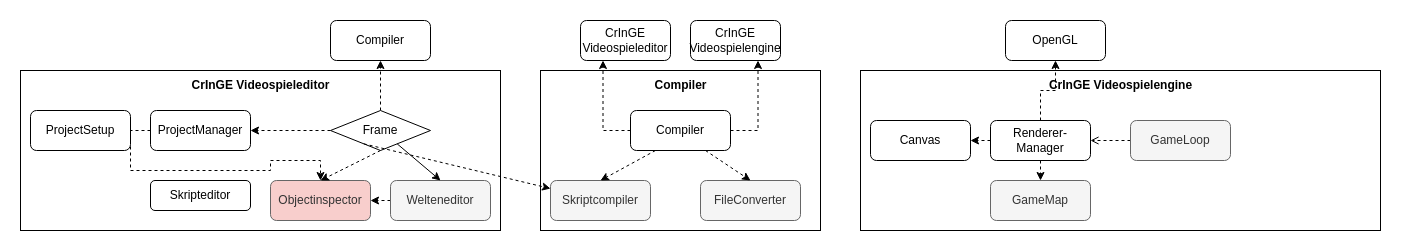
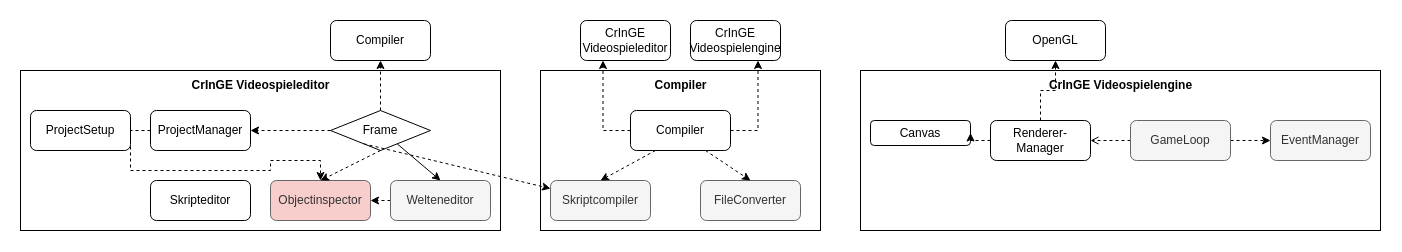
(921, 141) -> (921, 133)
none -> (1247, 141)
none -> (1321, 141)
(1041, 167) -> none
(201, 196) -> (201, 201)
(1041, 201) -> none
